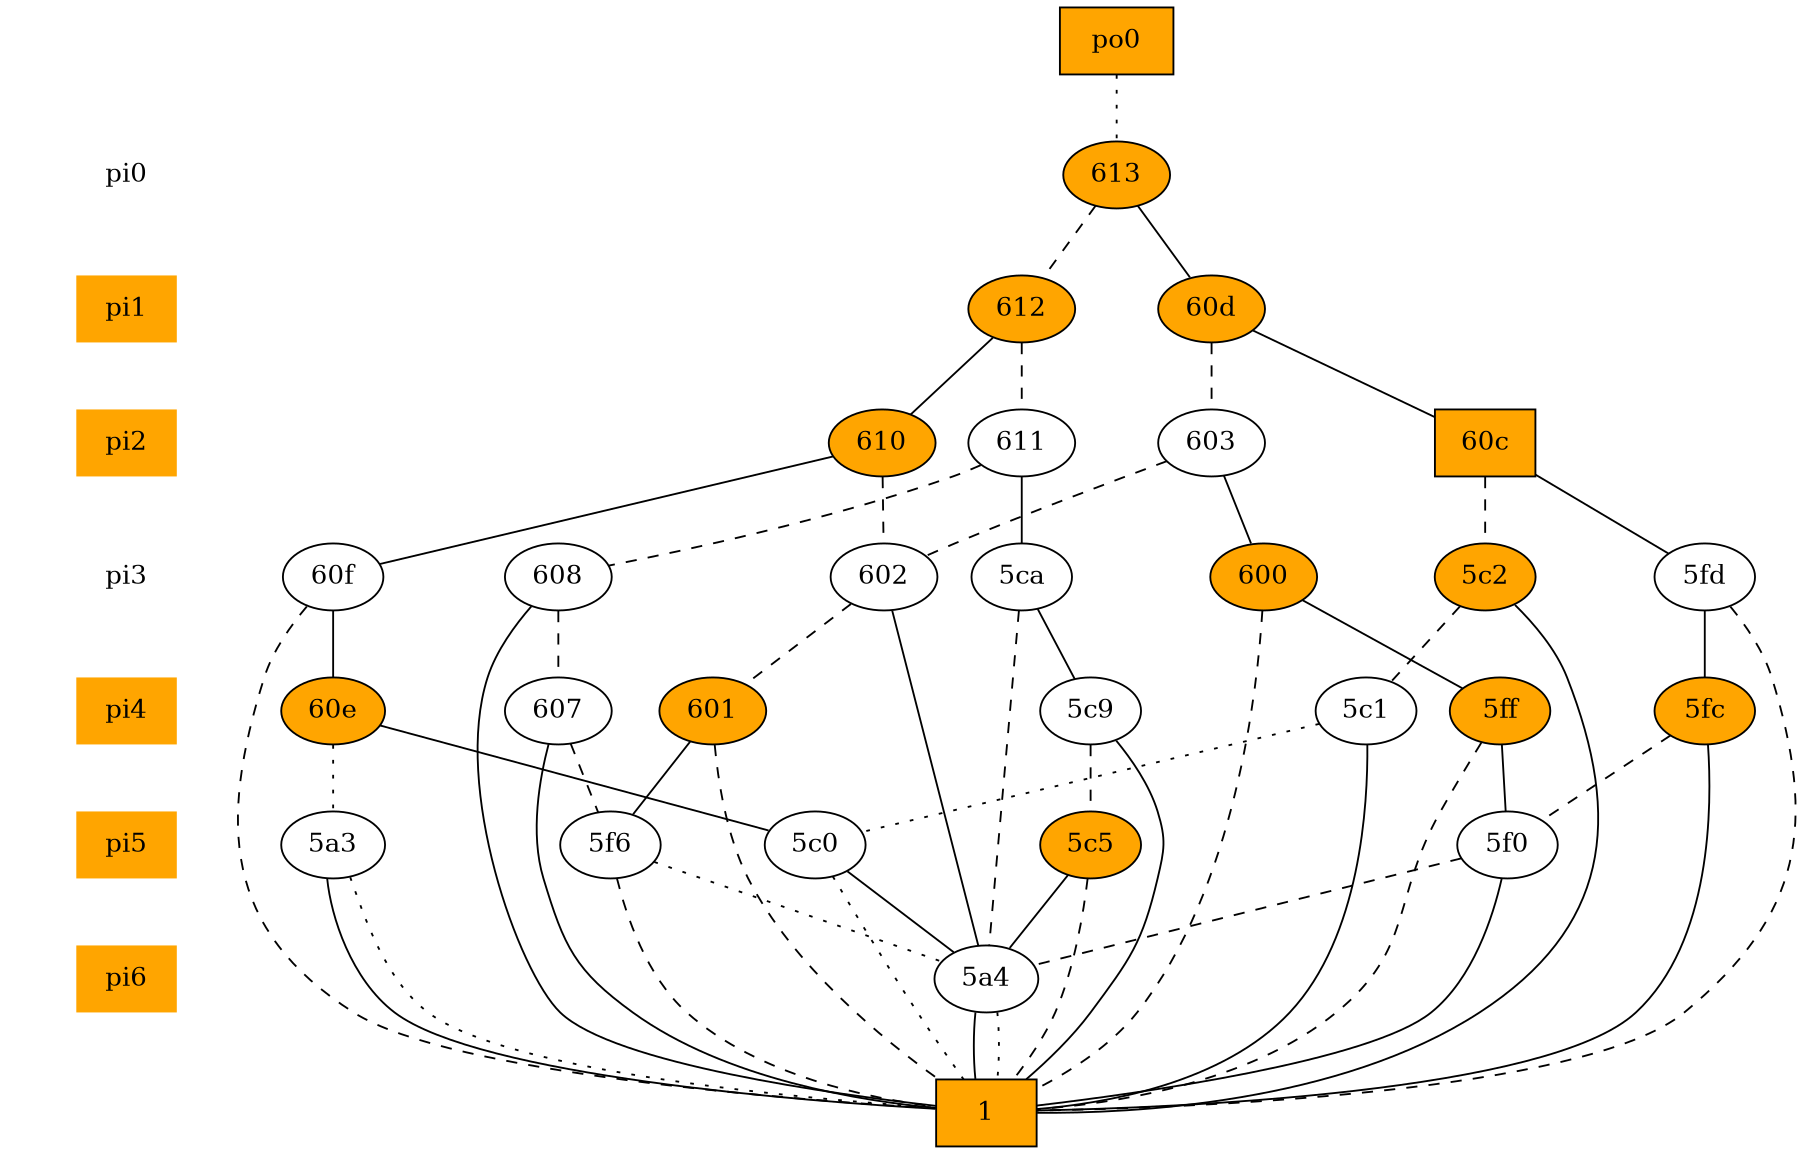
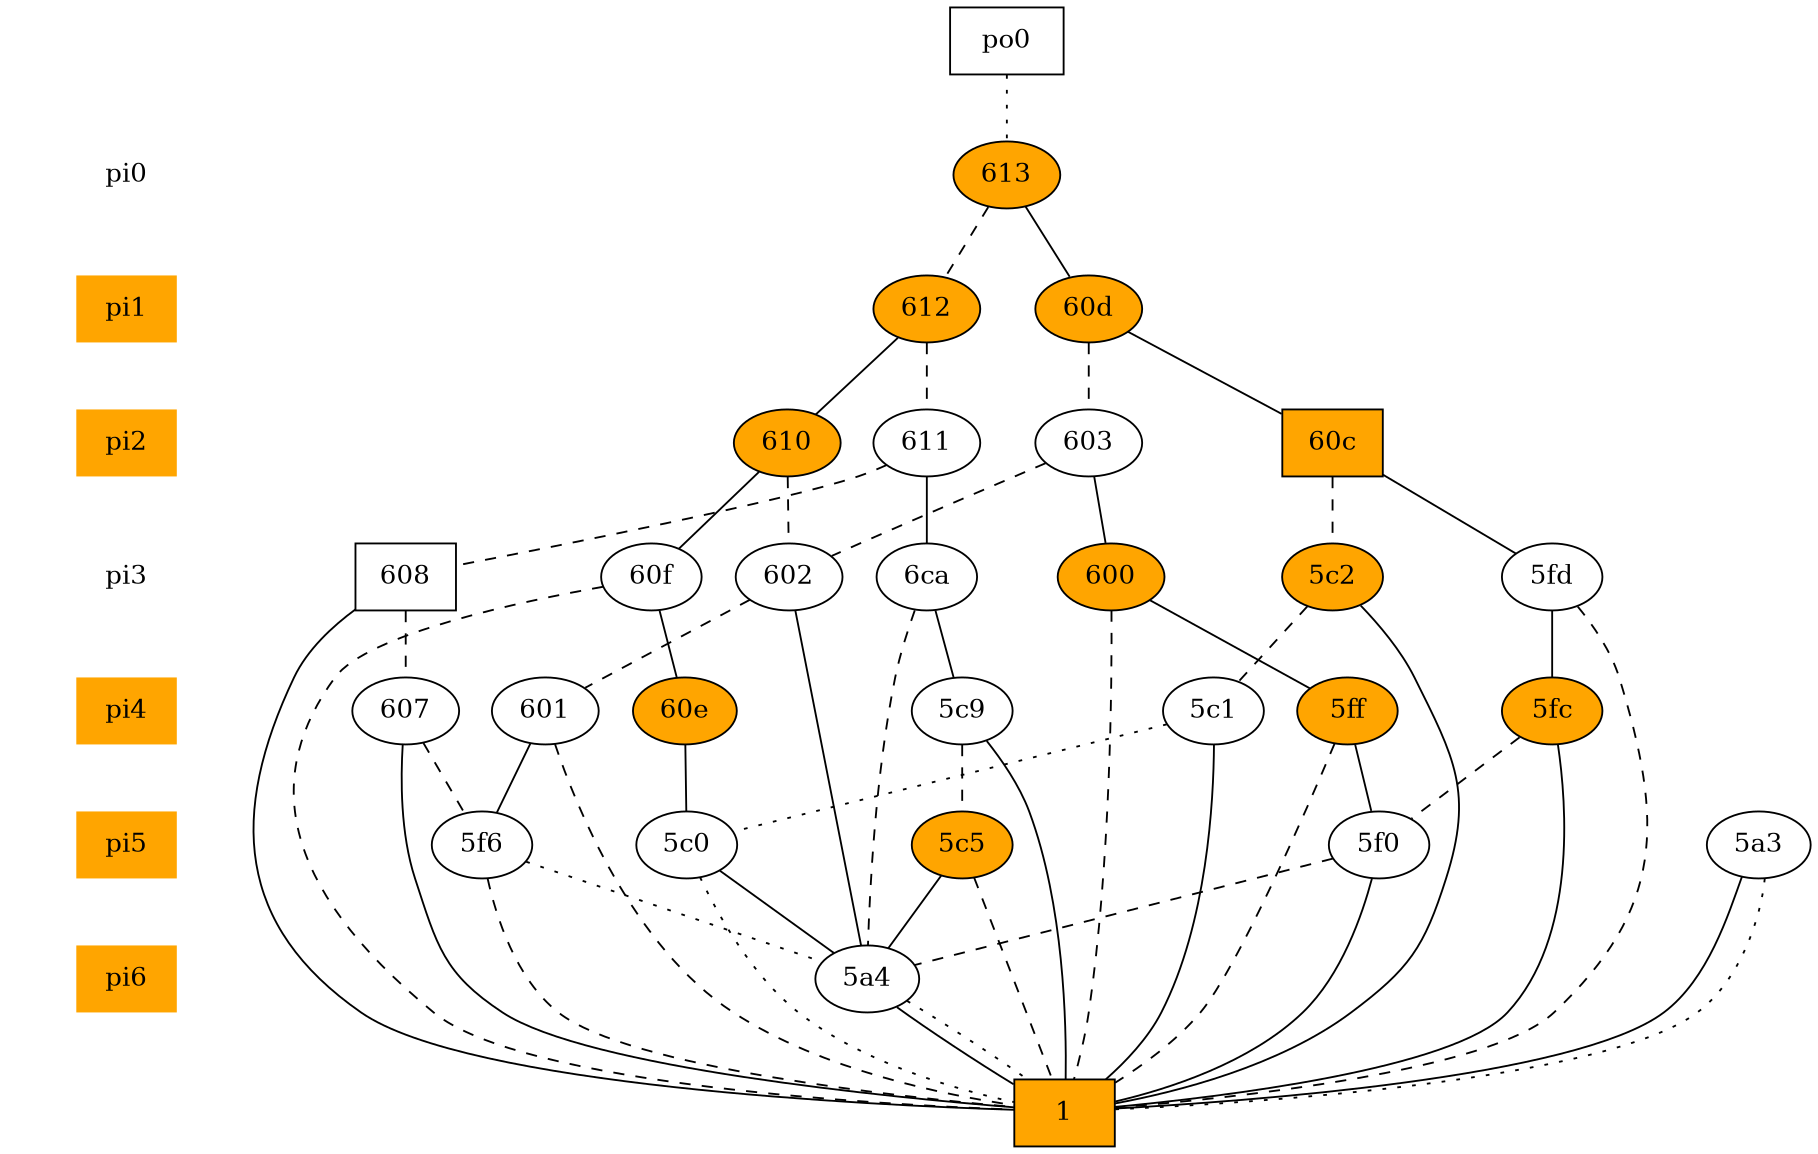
(1117, 41) -> (1007, 41)
(558, 577) -> (406, 577)
(1022, 577) -> (927, 577)
(713, 711) -> (545, 711)
(333, 778) -> none
